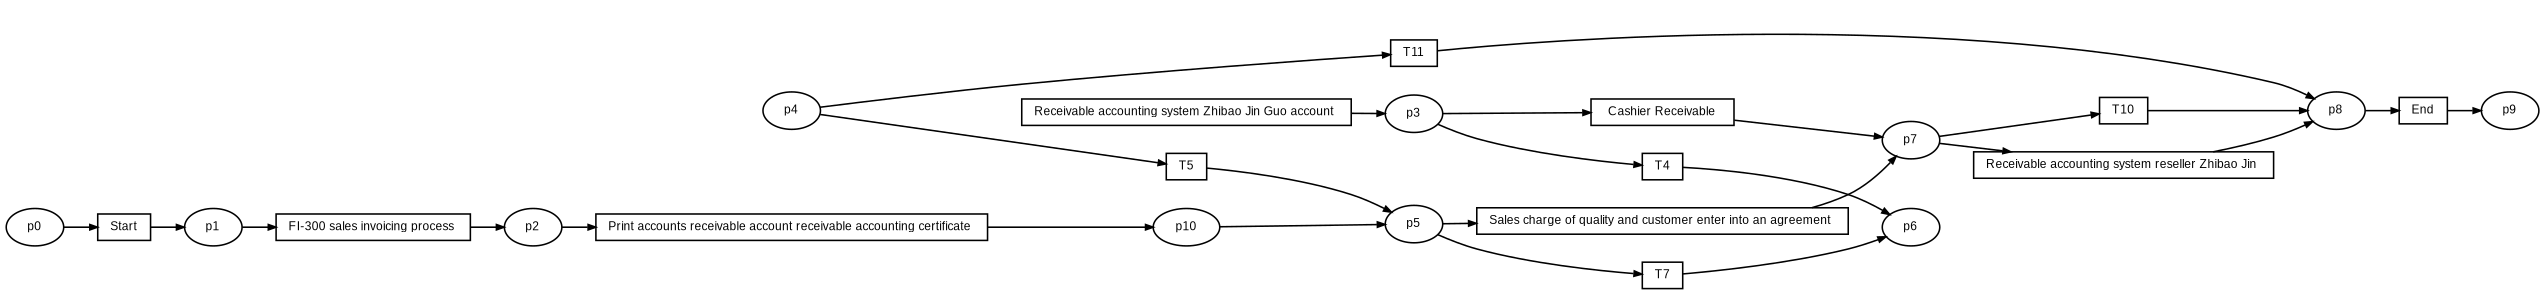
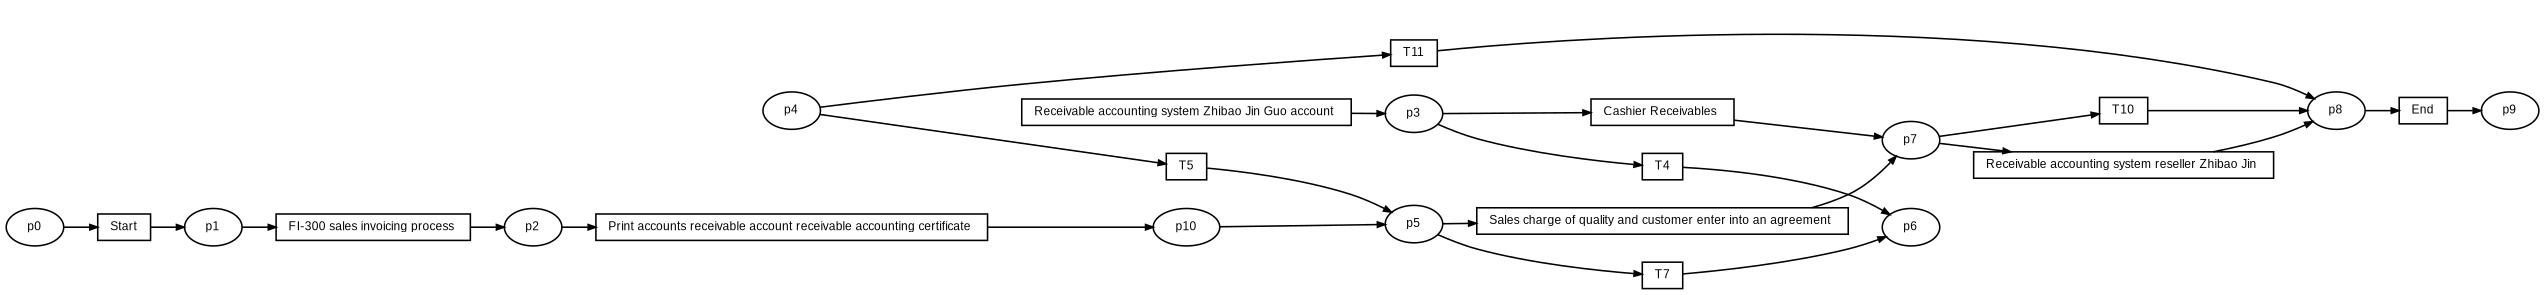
(1662, 112) -> (1662, 112)
